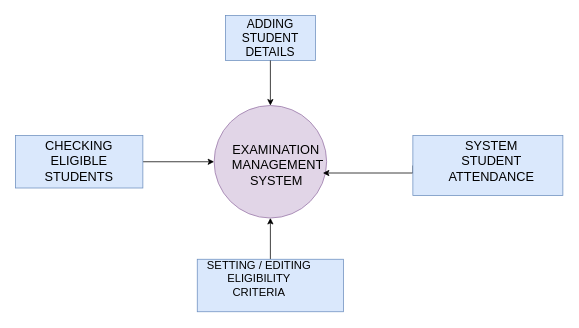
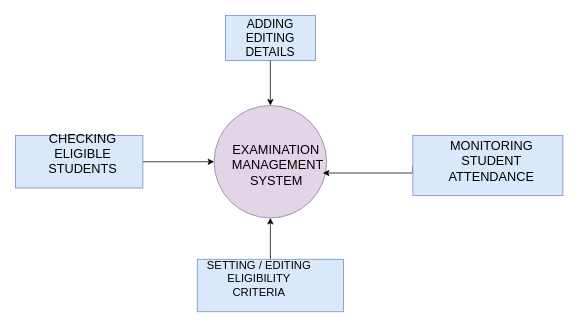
(270, 38) -> (270, 38)
(79, 162) -> (83, 154)
(492, 162) -> (492, 162)
